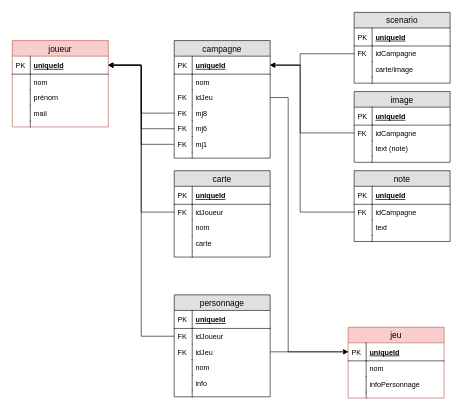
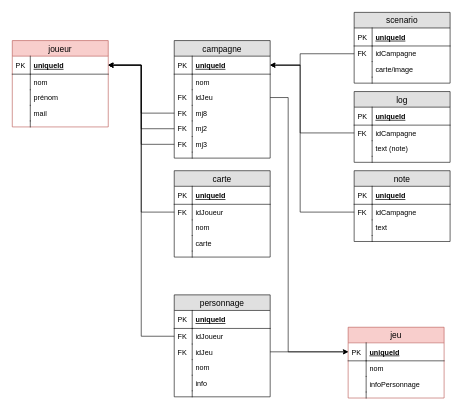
(402, 100) -> (402, 100)
(202, 129) -> (202, 129)
(202, 145) -> (202, 145)
